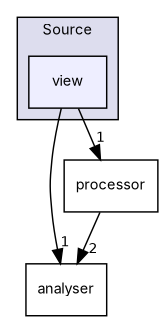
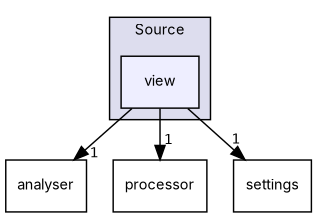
none -> (272, 186)
(92, 231) -> none
